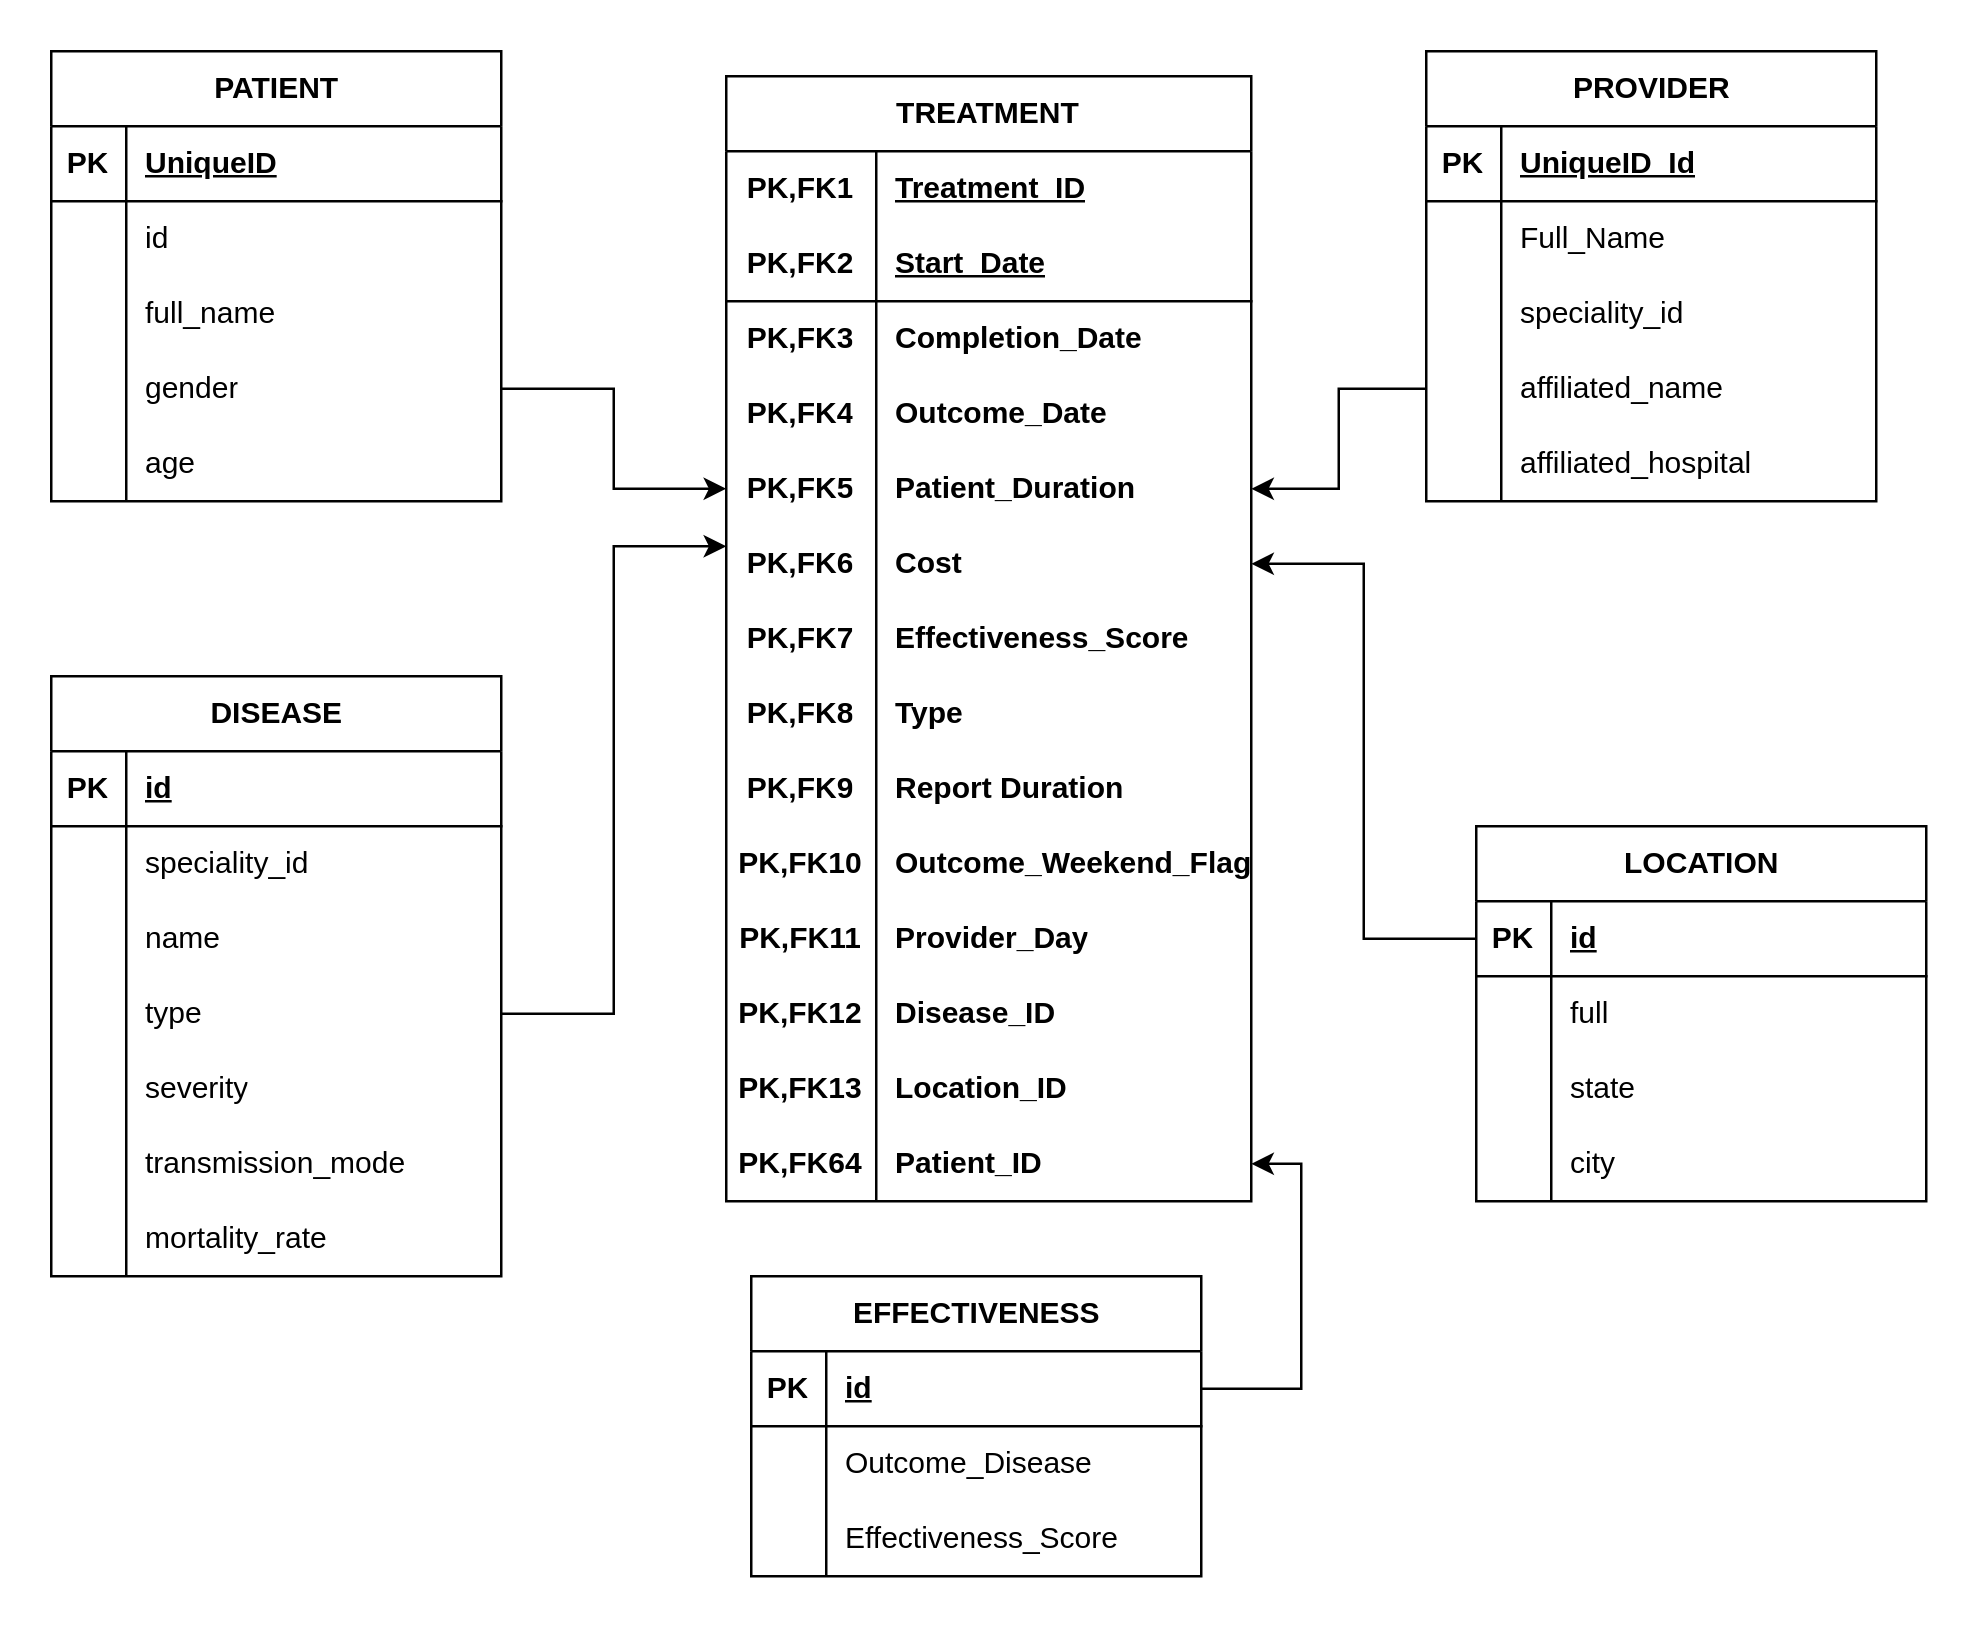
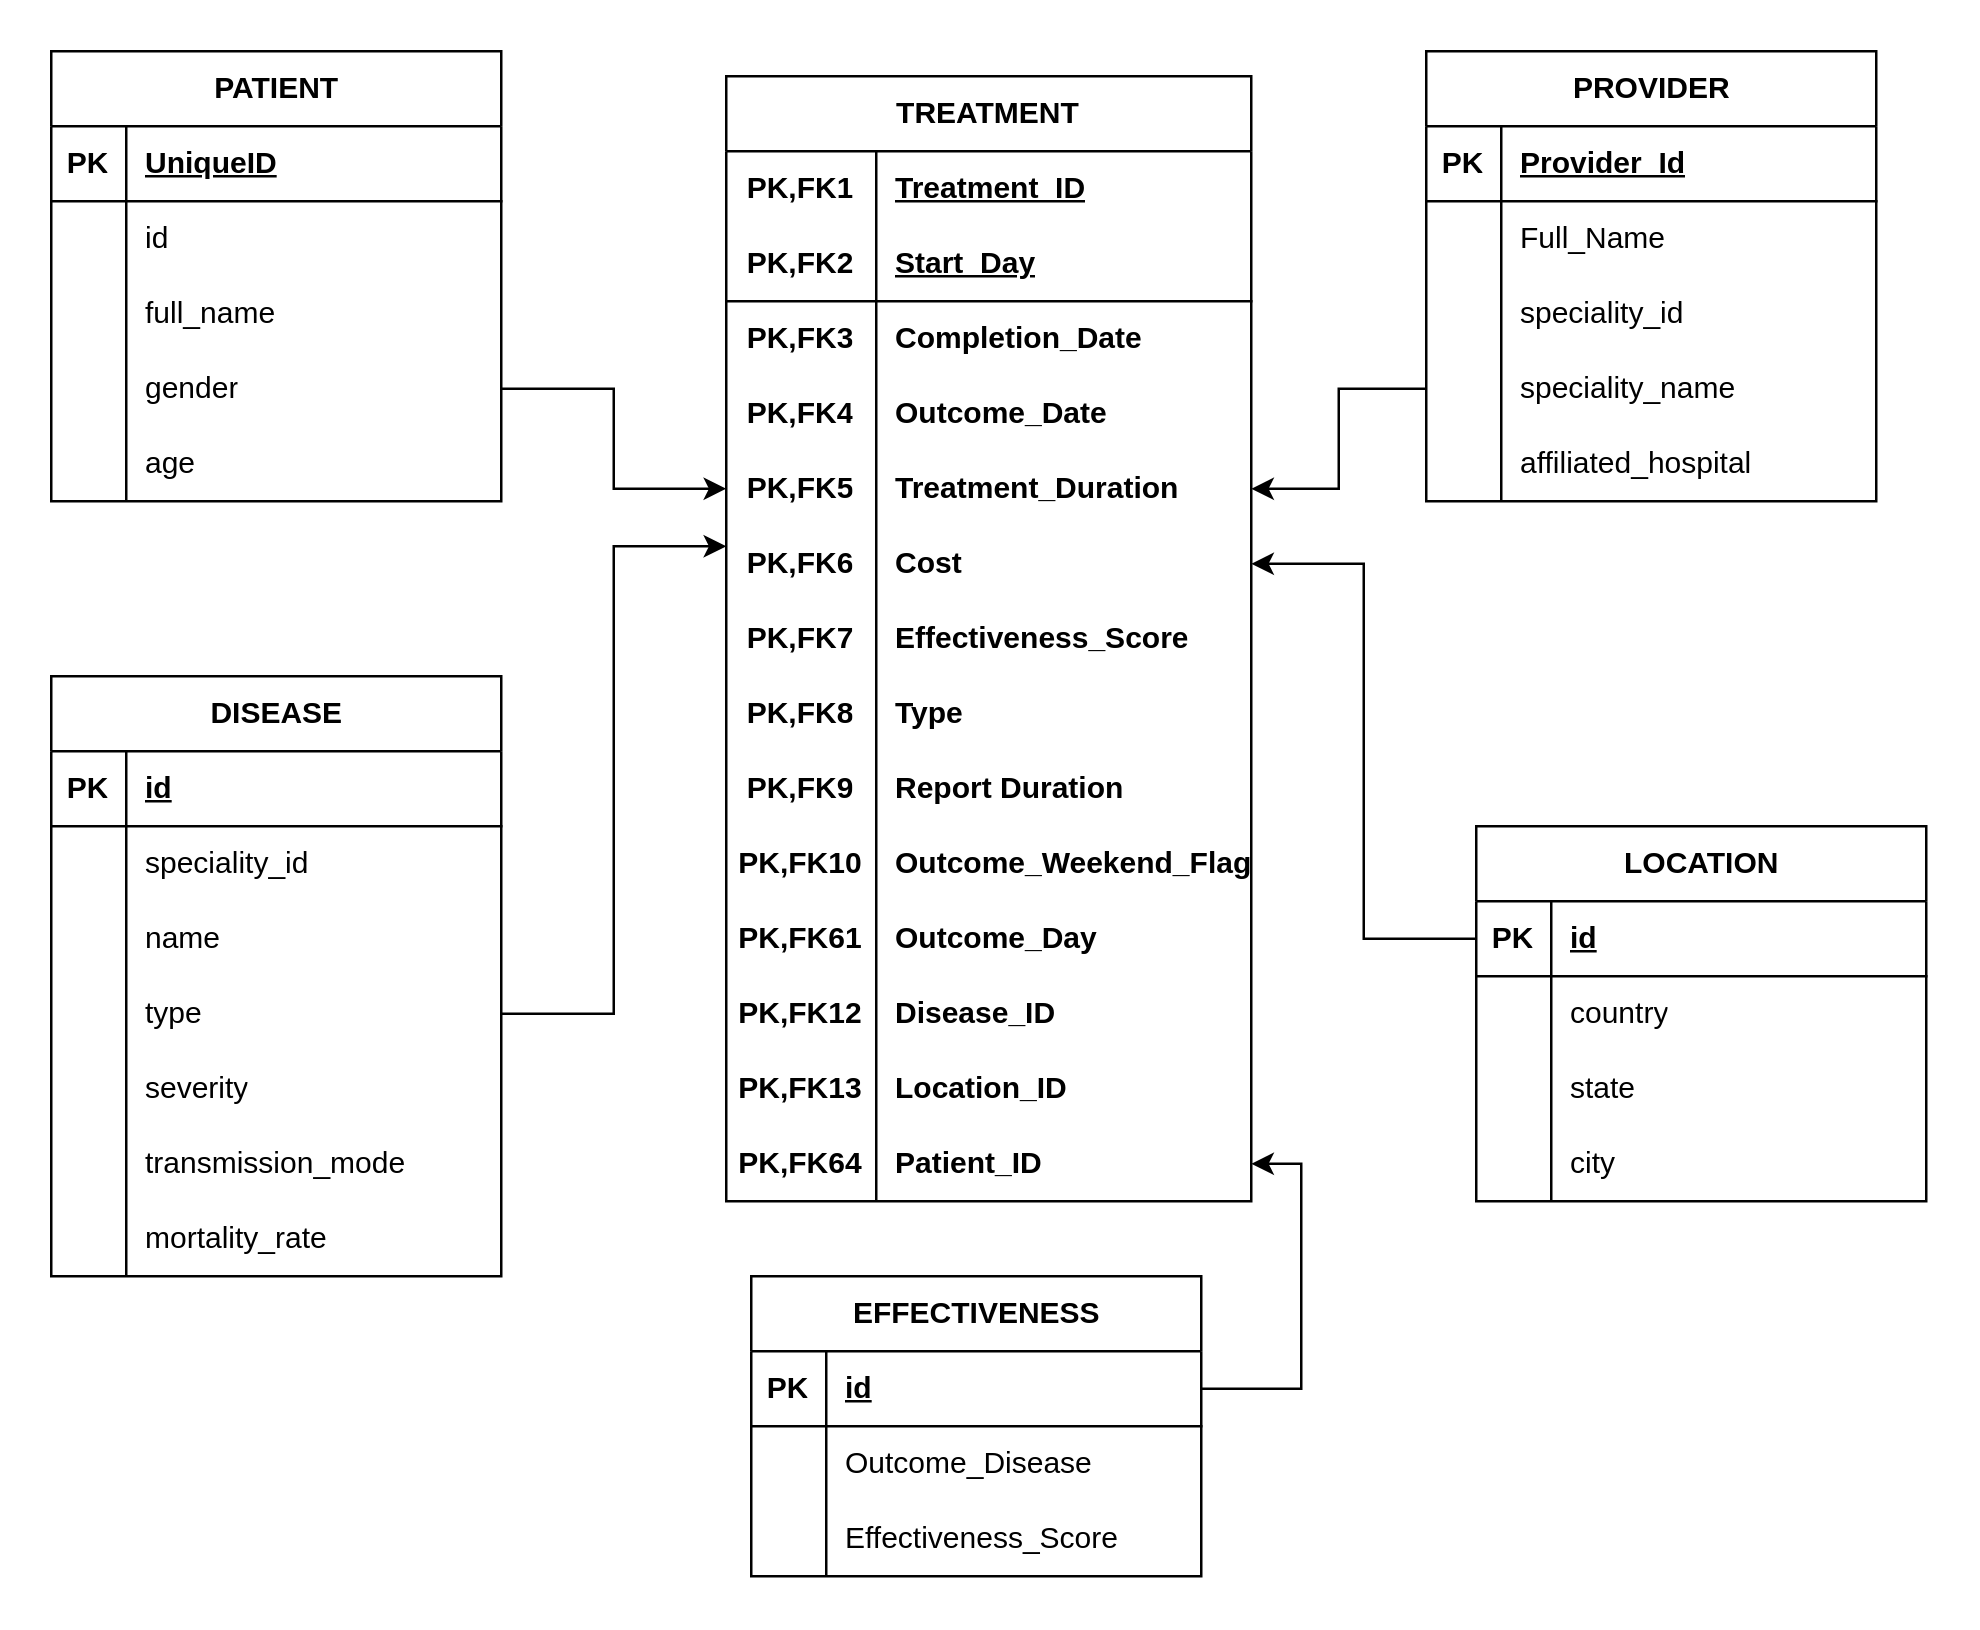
(1610, 164) -> (1610, 164)
(980, 264) -> (972, 264)
(1636, 389) -> (1636, 389)
(1023, 489) -> (1044, 489)
(801, 939) -> (801, 939)
(993, 939) -> (989, 939)
(1597, 1014) -> (1630, 1014)
